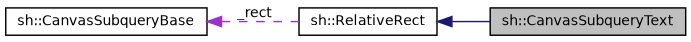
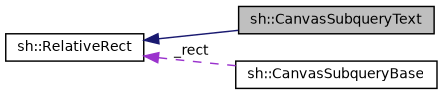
(260, 22) -> (197, 62)
